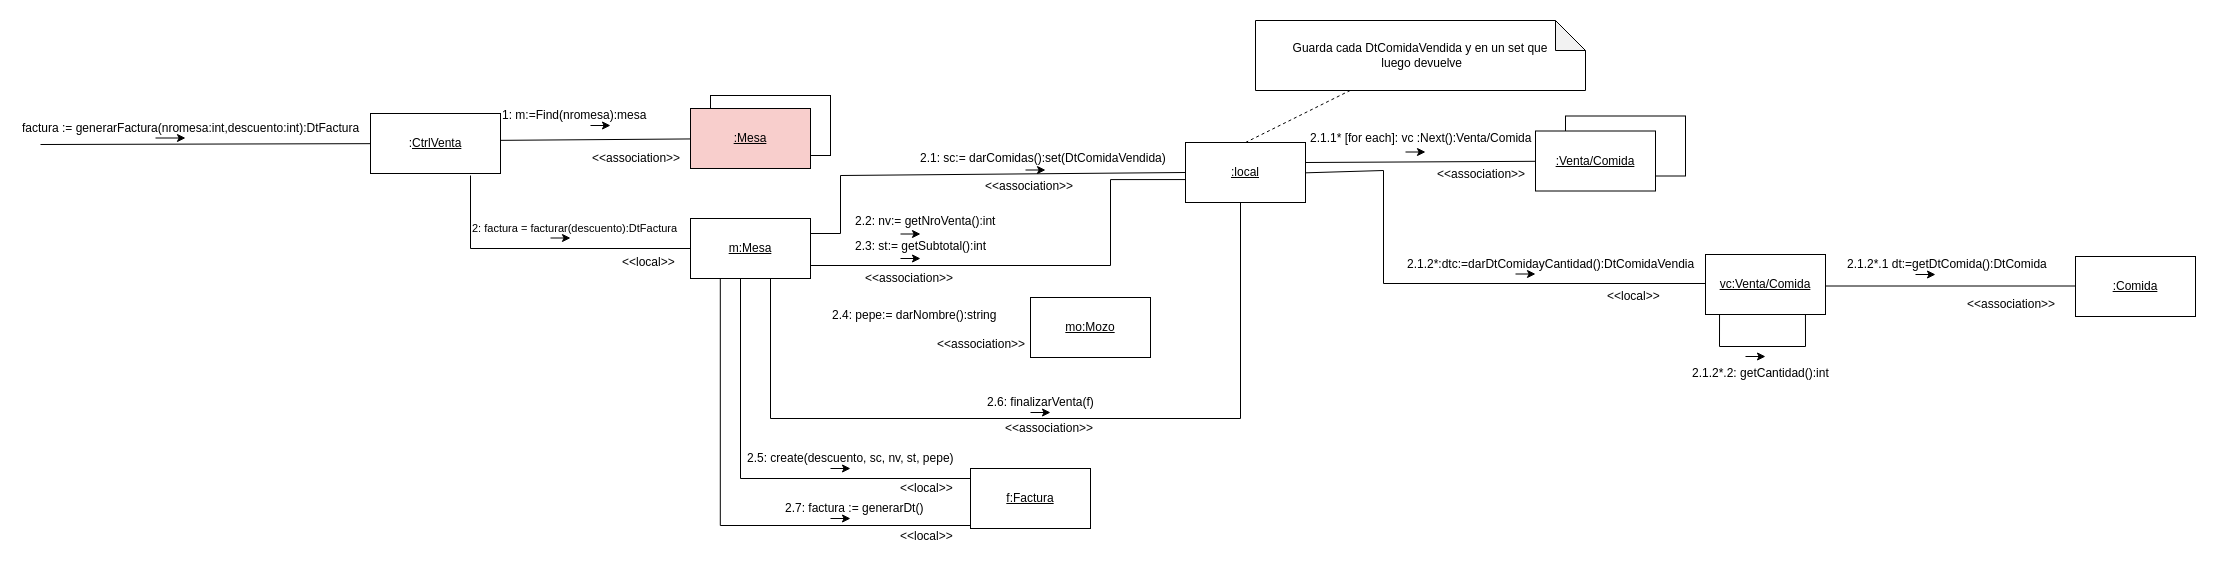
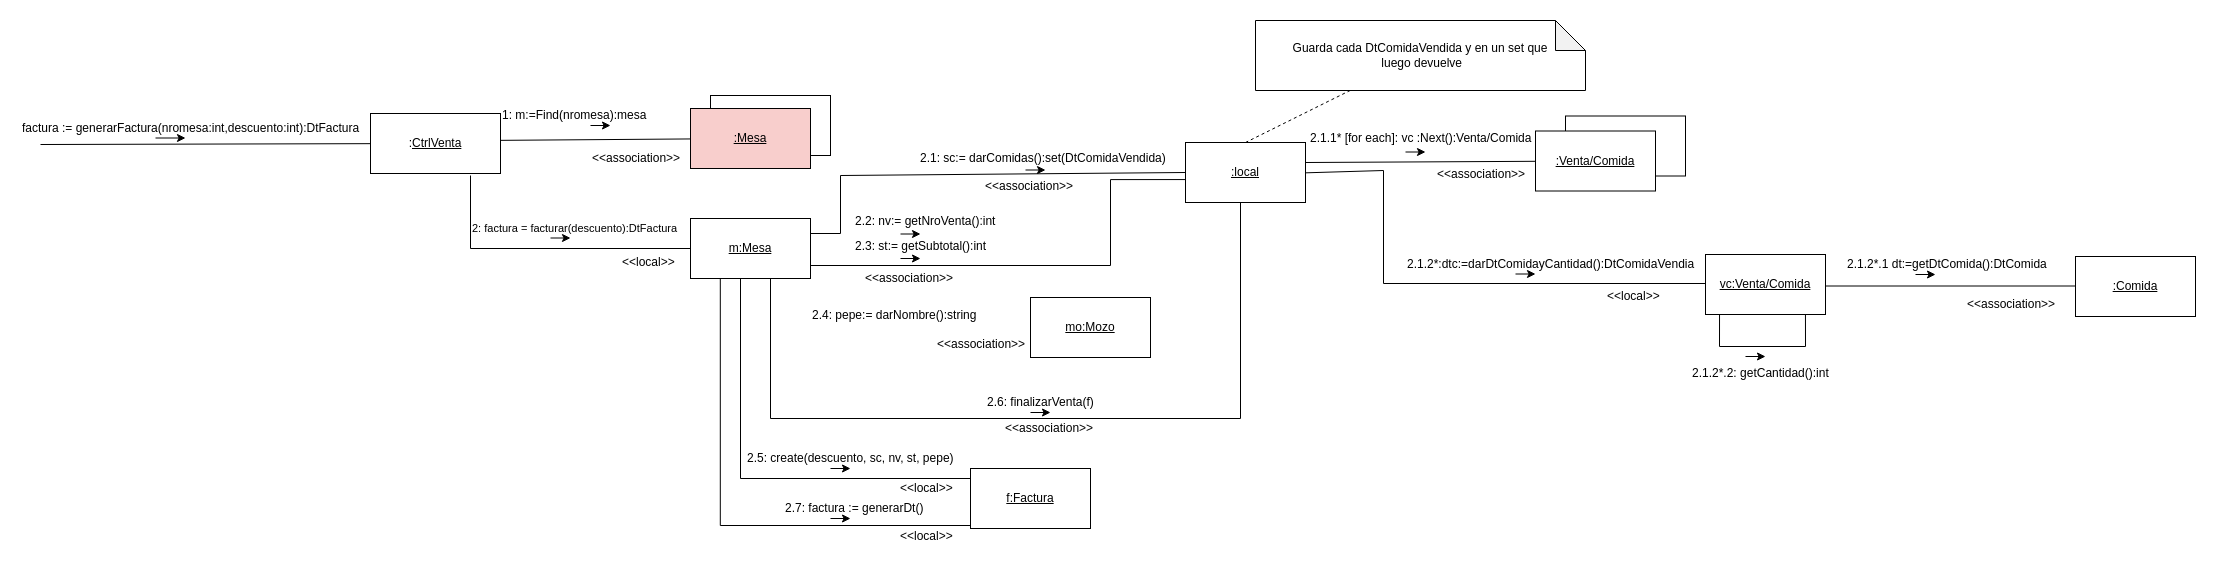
(921, 316) -> (901, 316)
